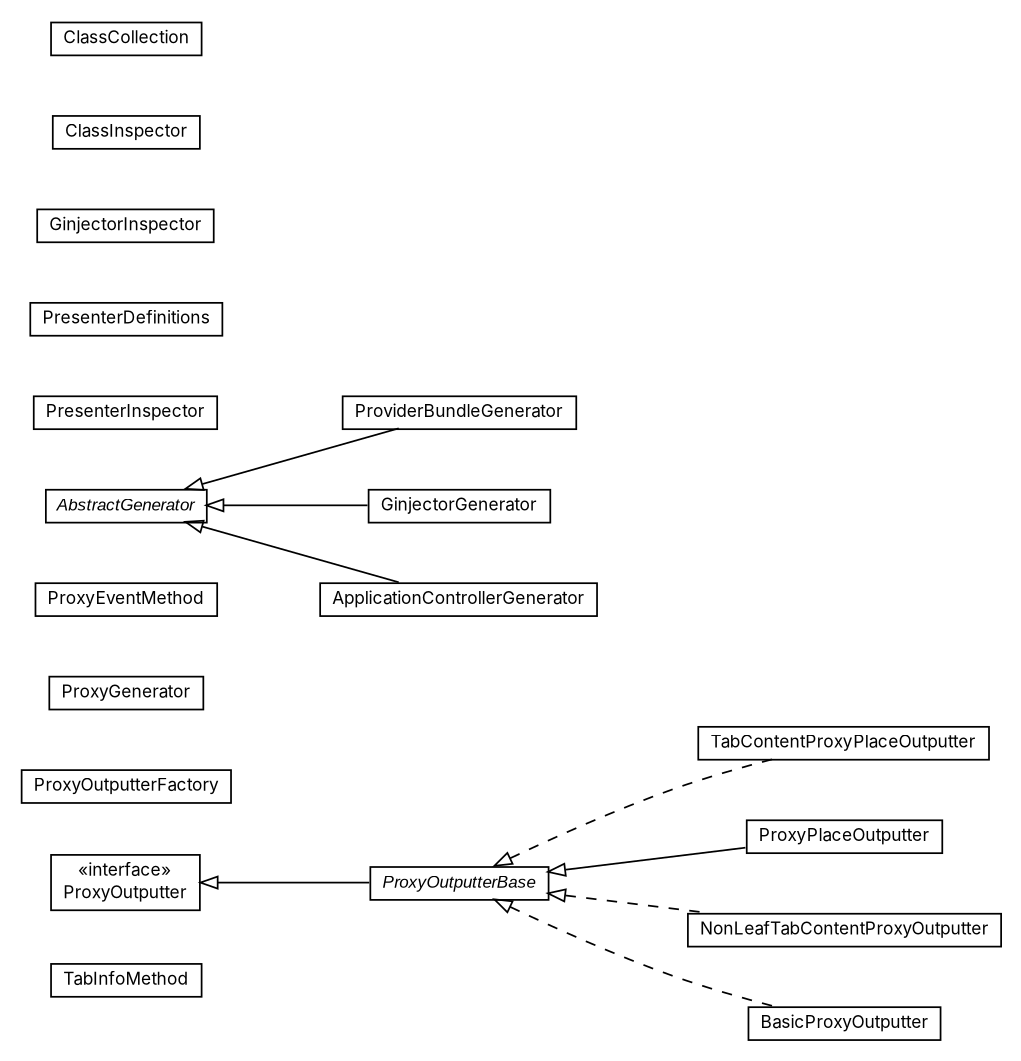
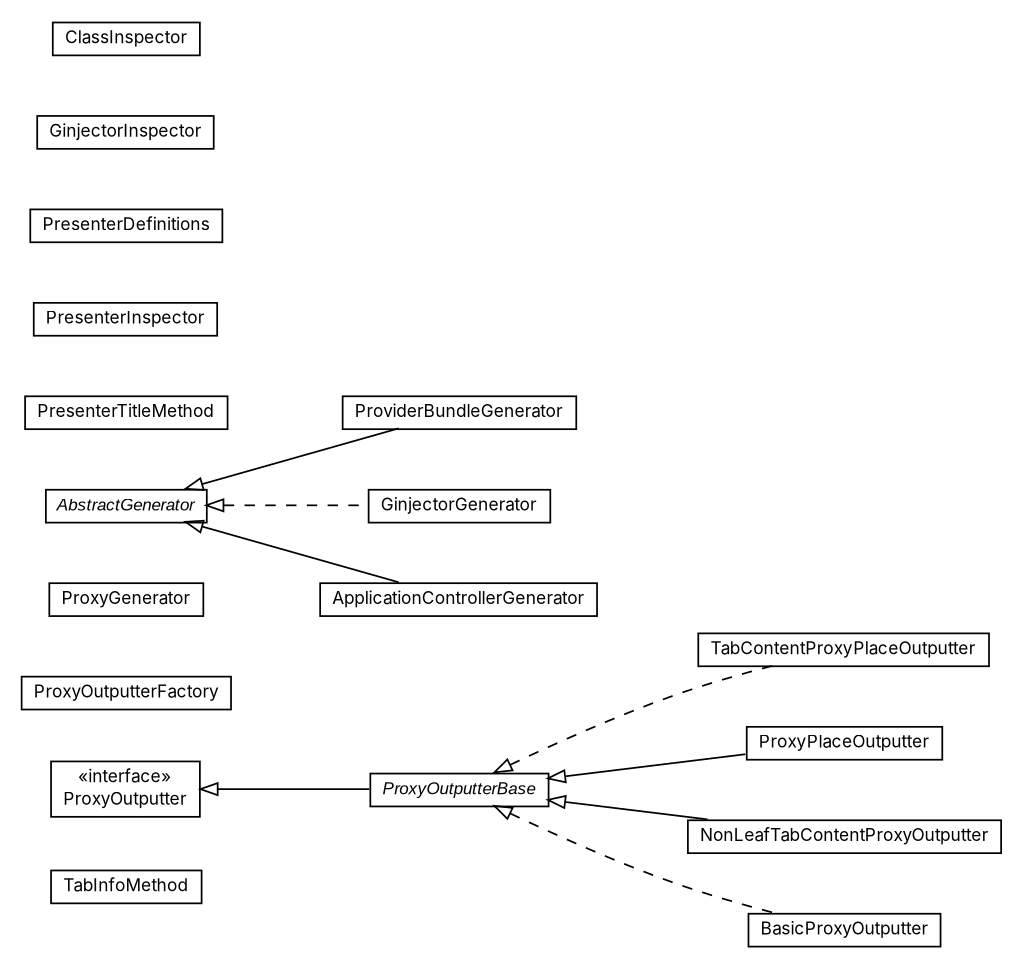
(125, 38) -> none
none -> (125, 412)
(296, 505) -> (296, 505)
(125, 599) -> none
(637, 904) -> (637, 811)
